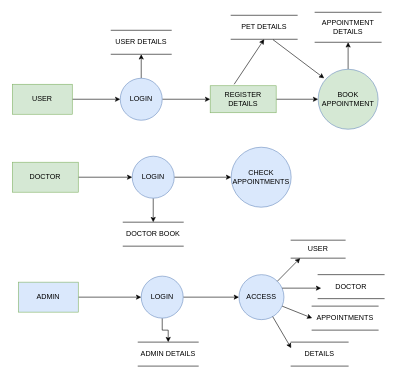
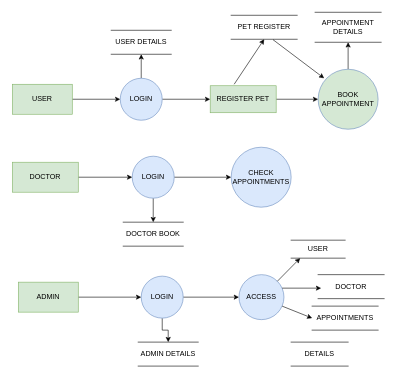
(264, 27) -> (264, 27)
(243, 99) -> (243, 99)
(48, 297) -> (48, 297)
(281, 331) -> none
